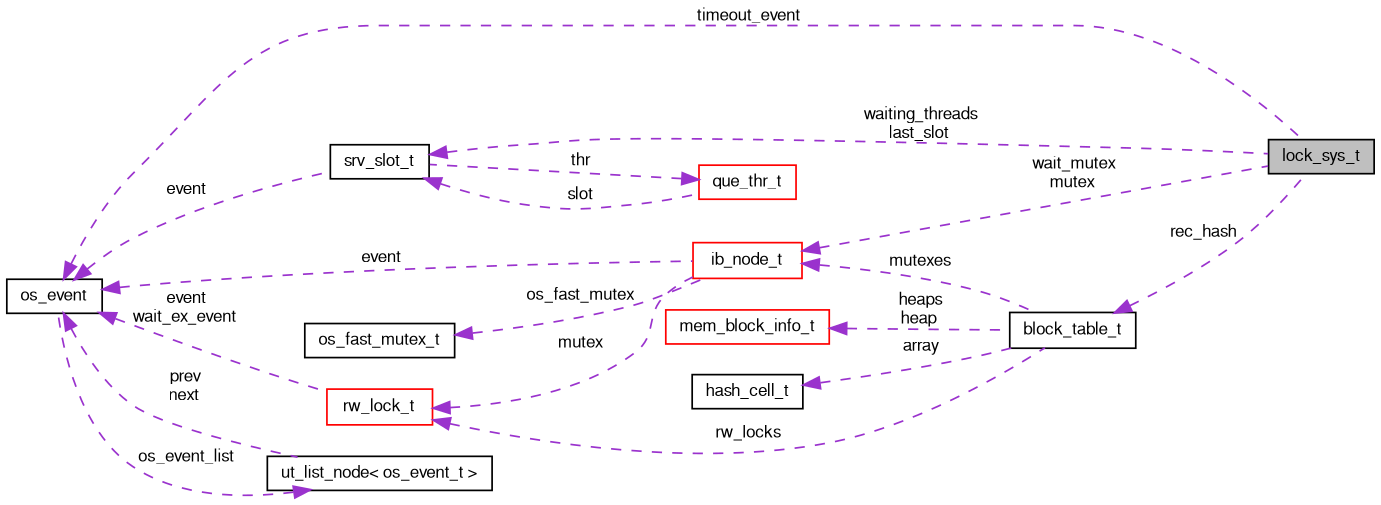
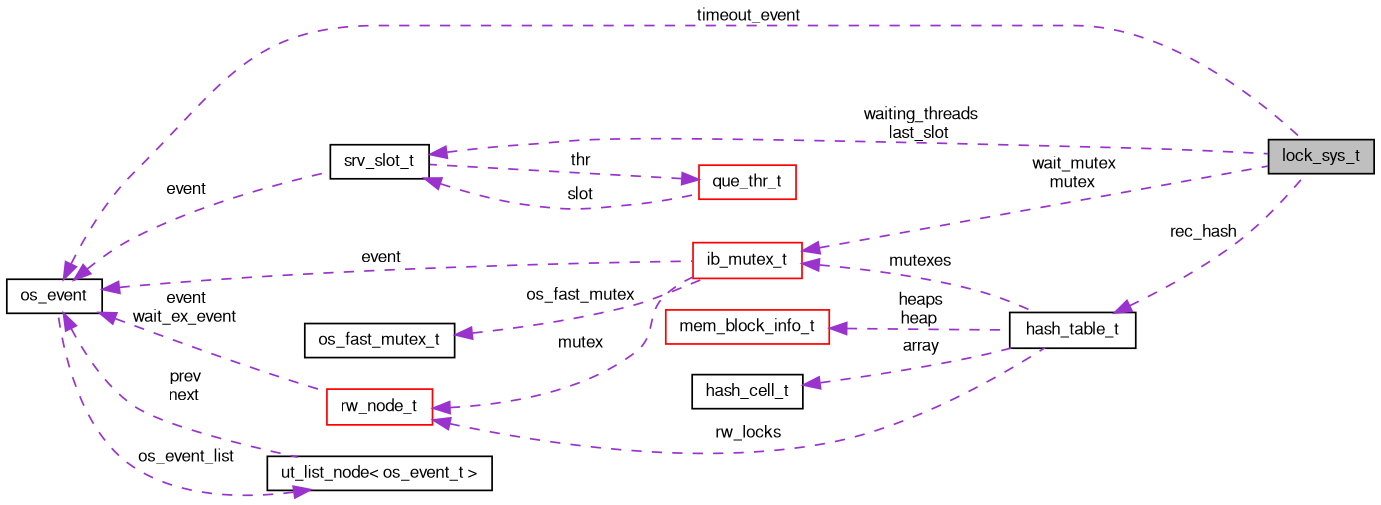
(748, 261) -> (748, 261)
(1073, 330) -> (1073, 330)
(380, 407) -> (380, 407)
